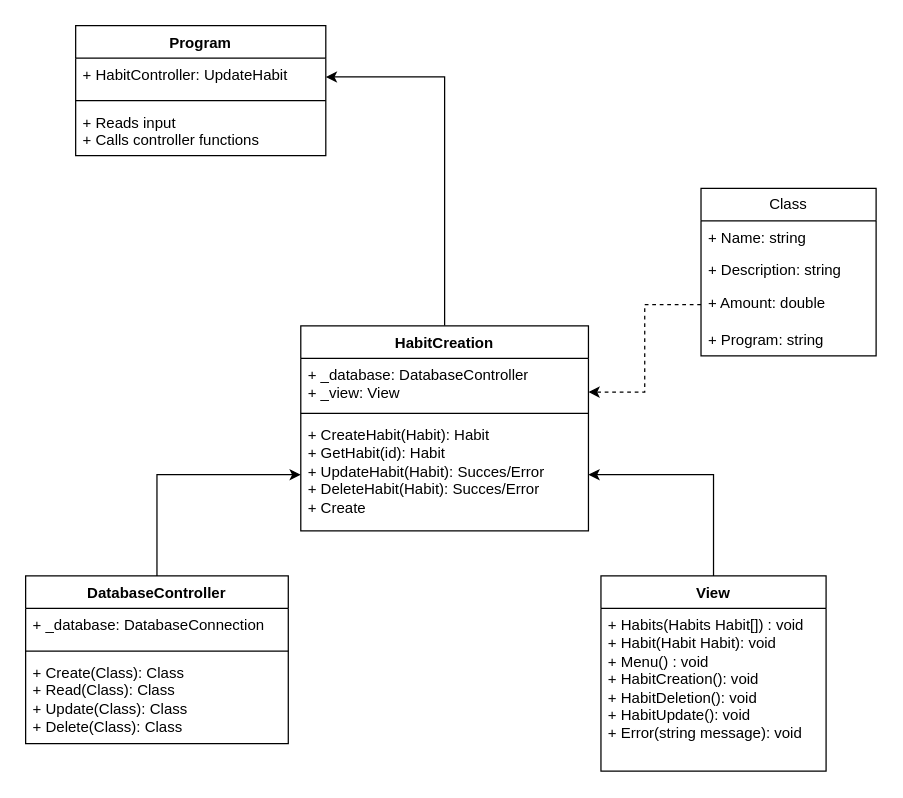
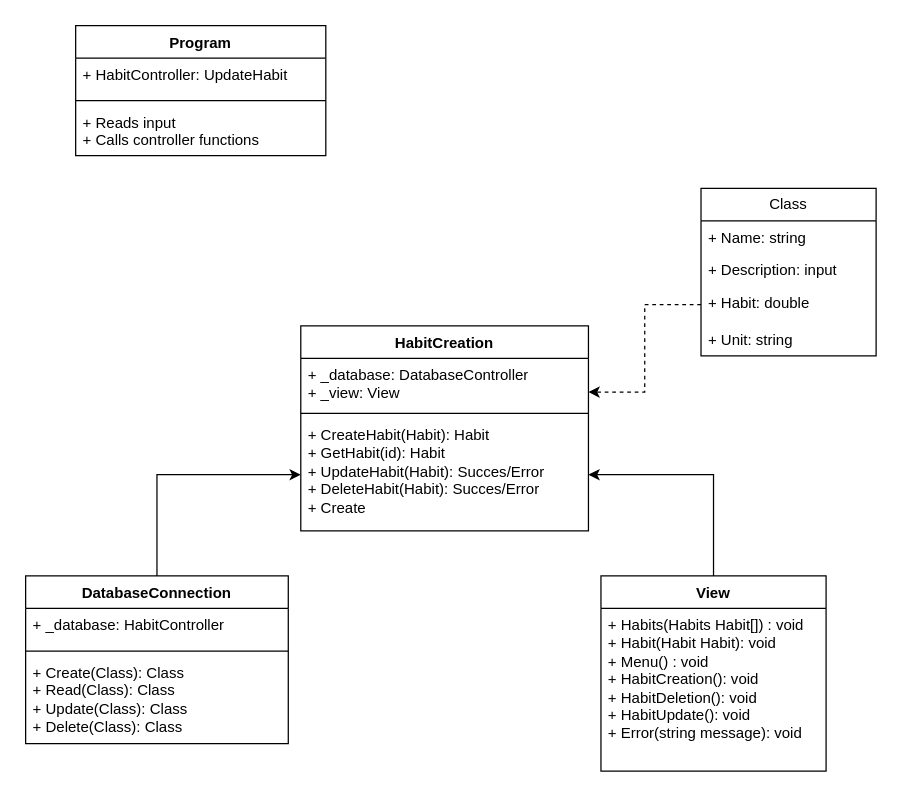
(444, 146) -> none
(785, 271) -> (780, 271)
(768, 303) -> (761, 303)
(772, 341) -> (757, 341)
(157, 593) -> (157, 593)
(156, 626) -> (139, 626)
